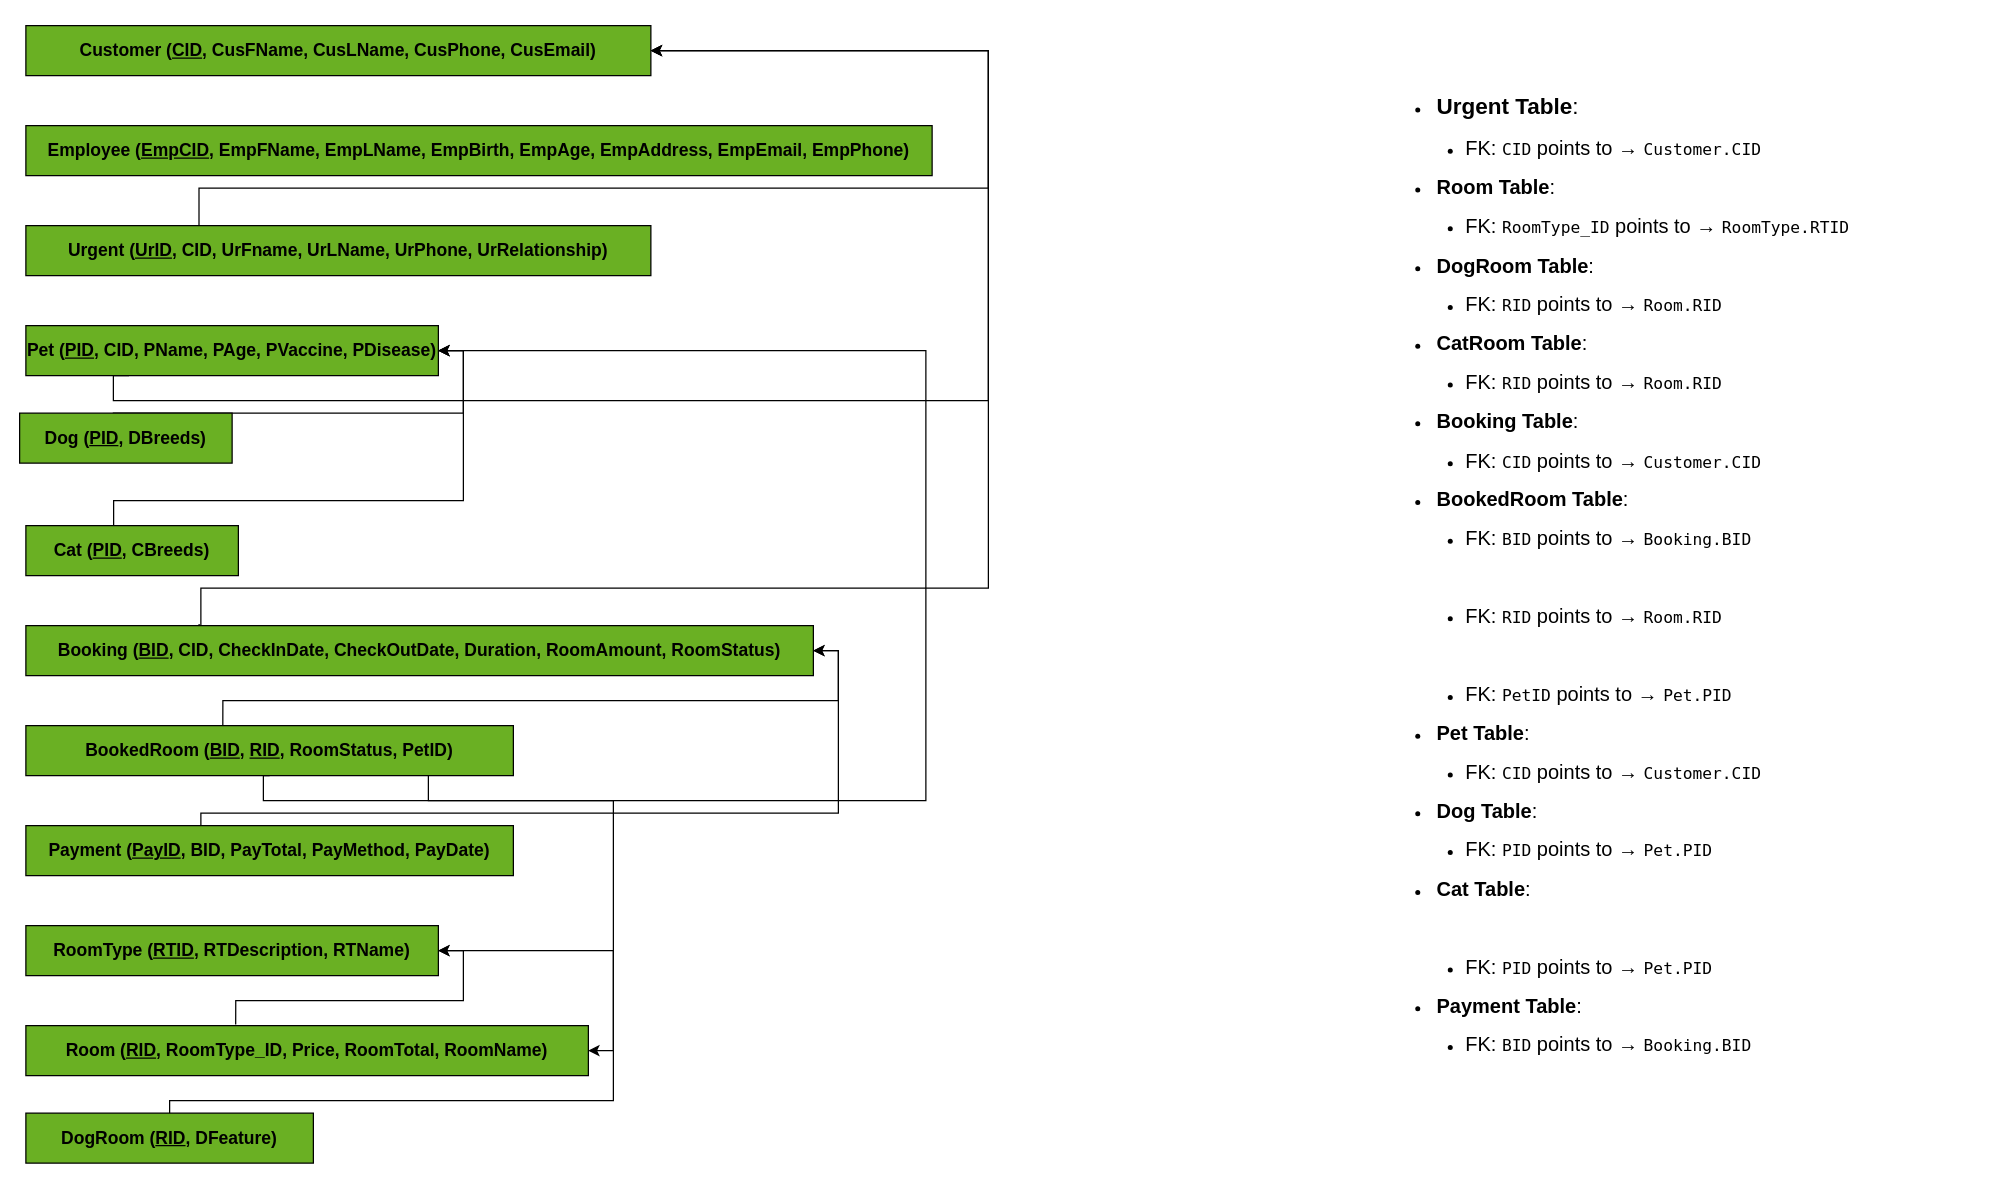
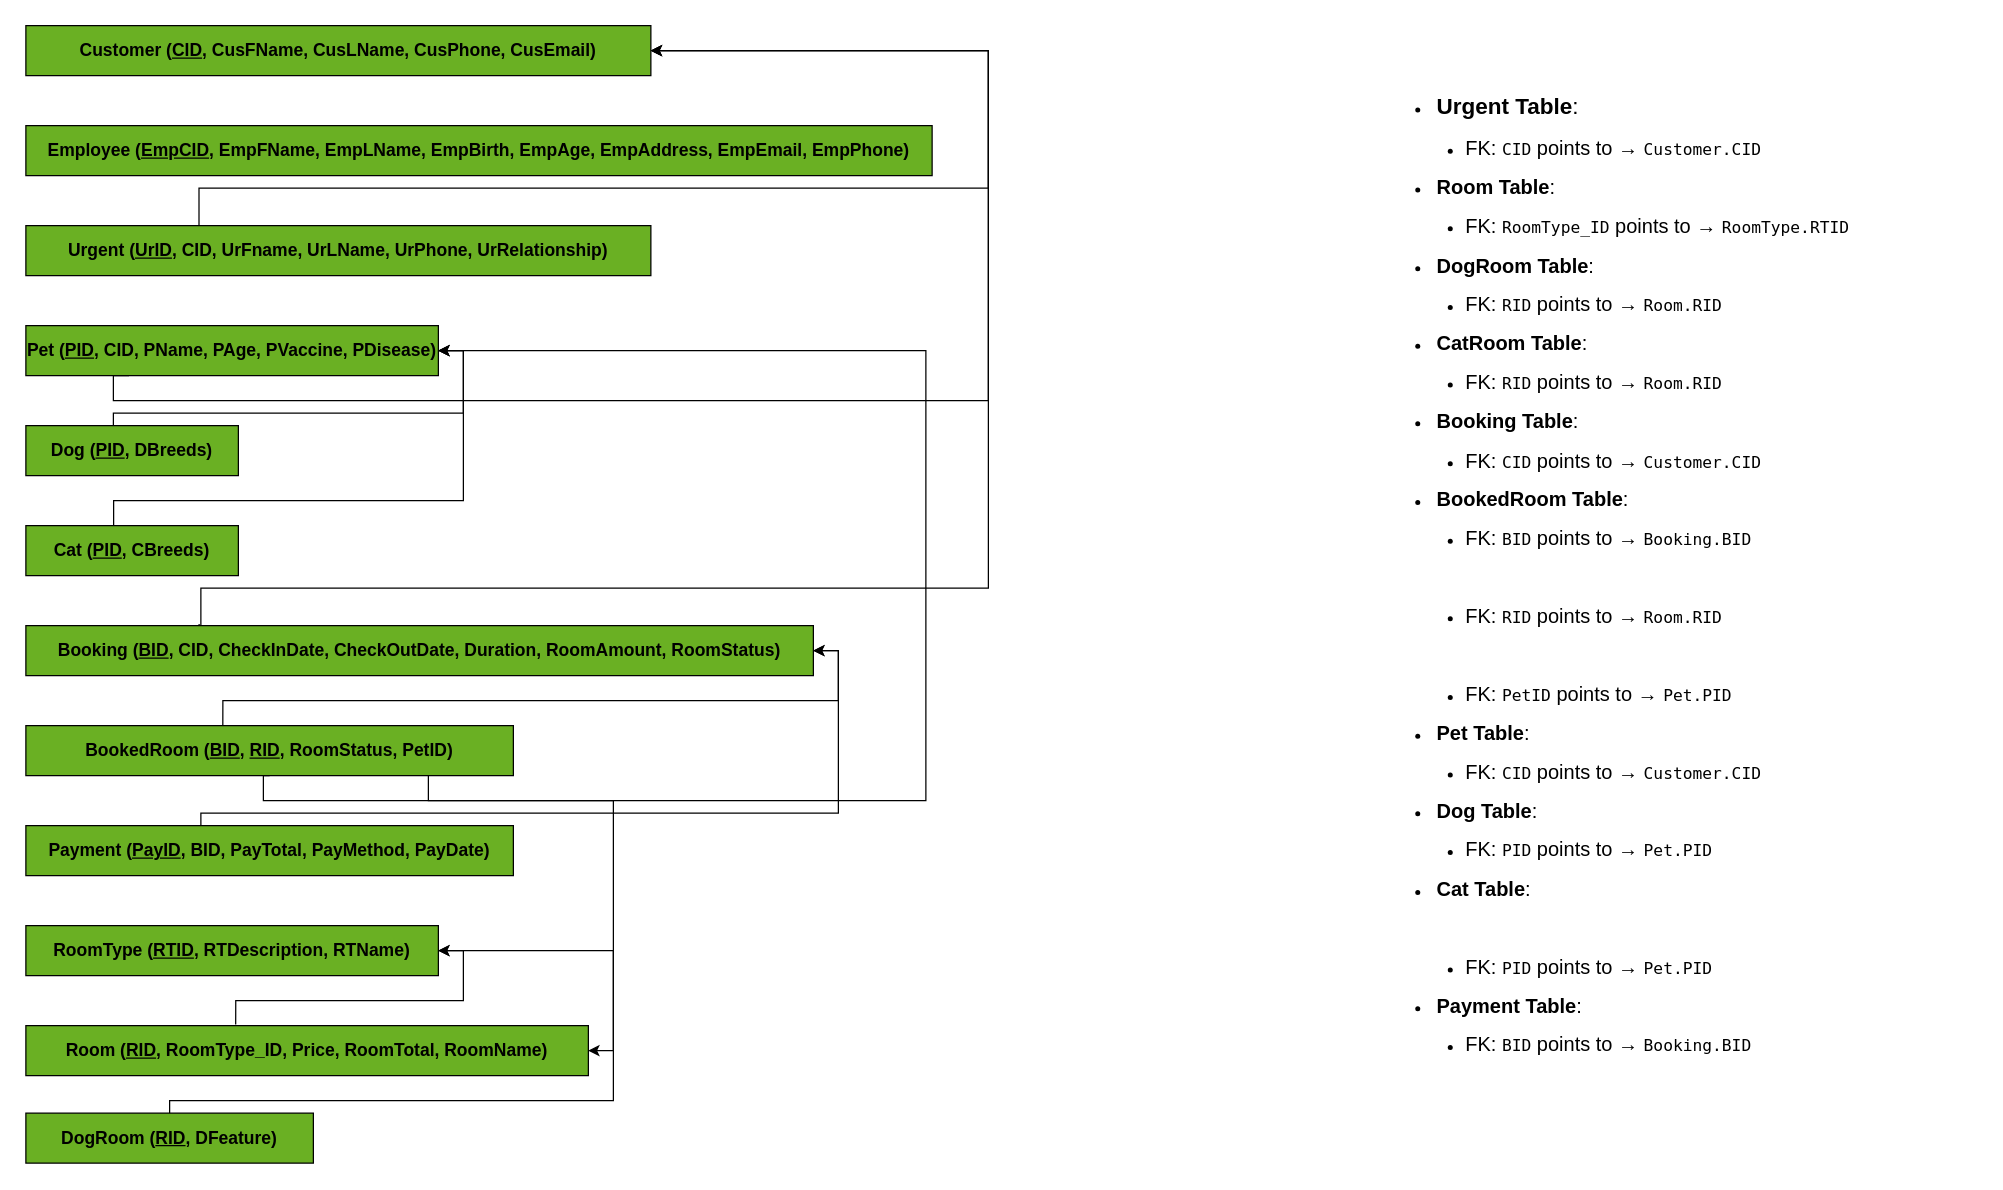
(126, 438) -> (132, 451)
